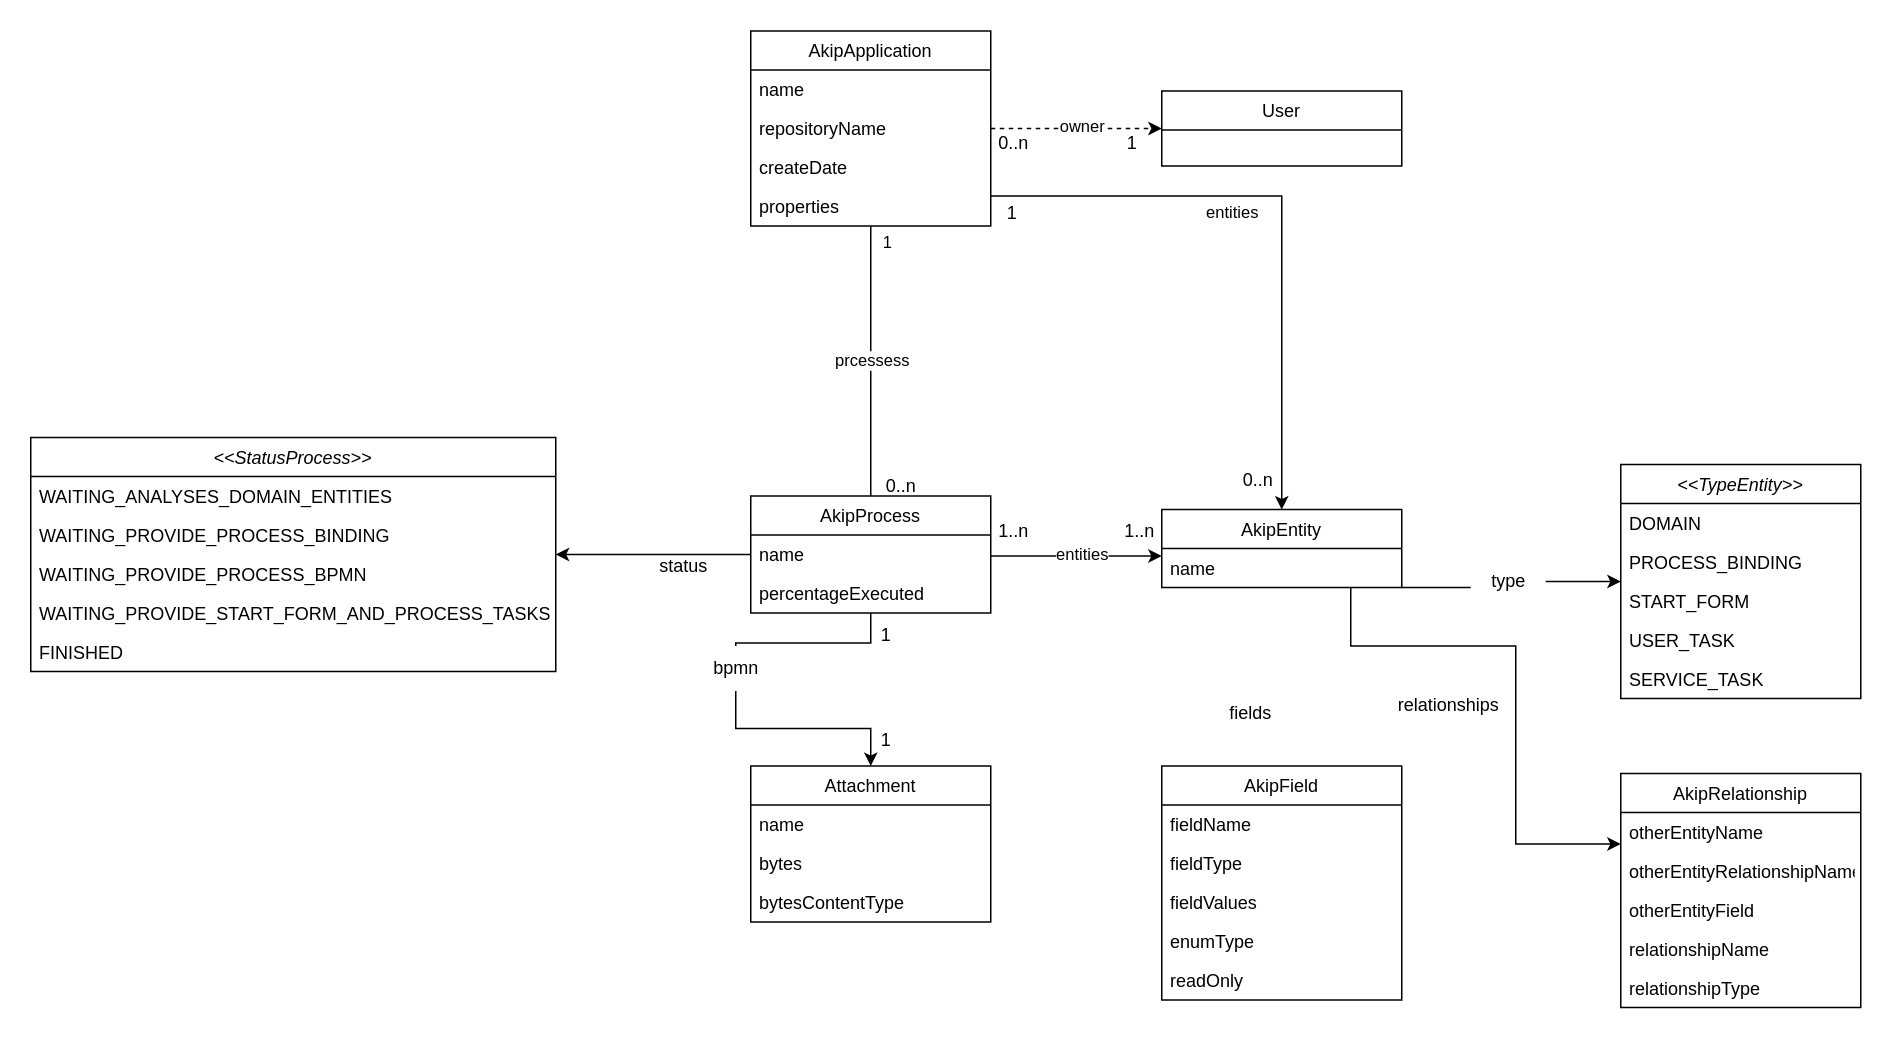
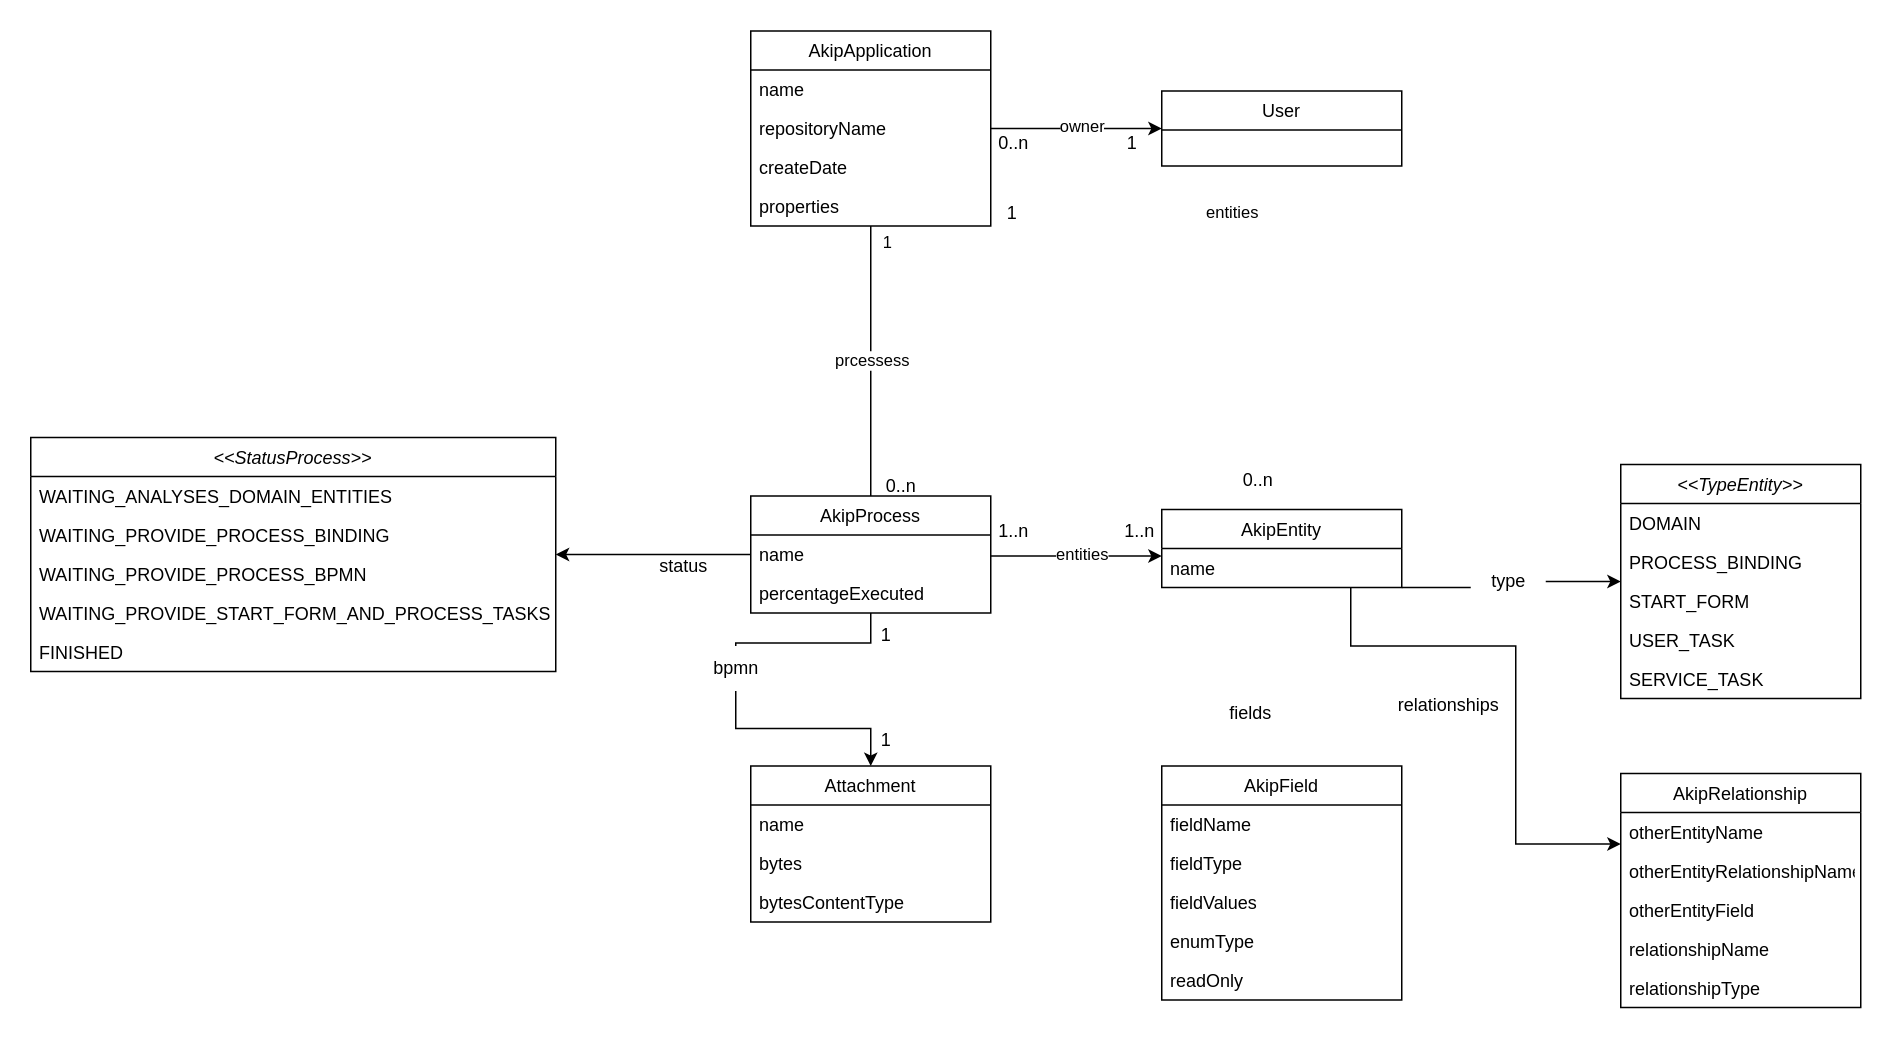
(1027, 128) -> (1027, 128)
(1282, 202) -> none
